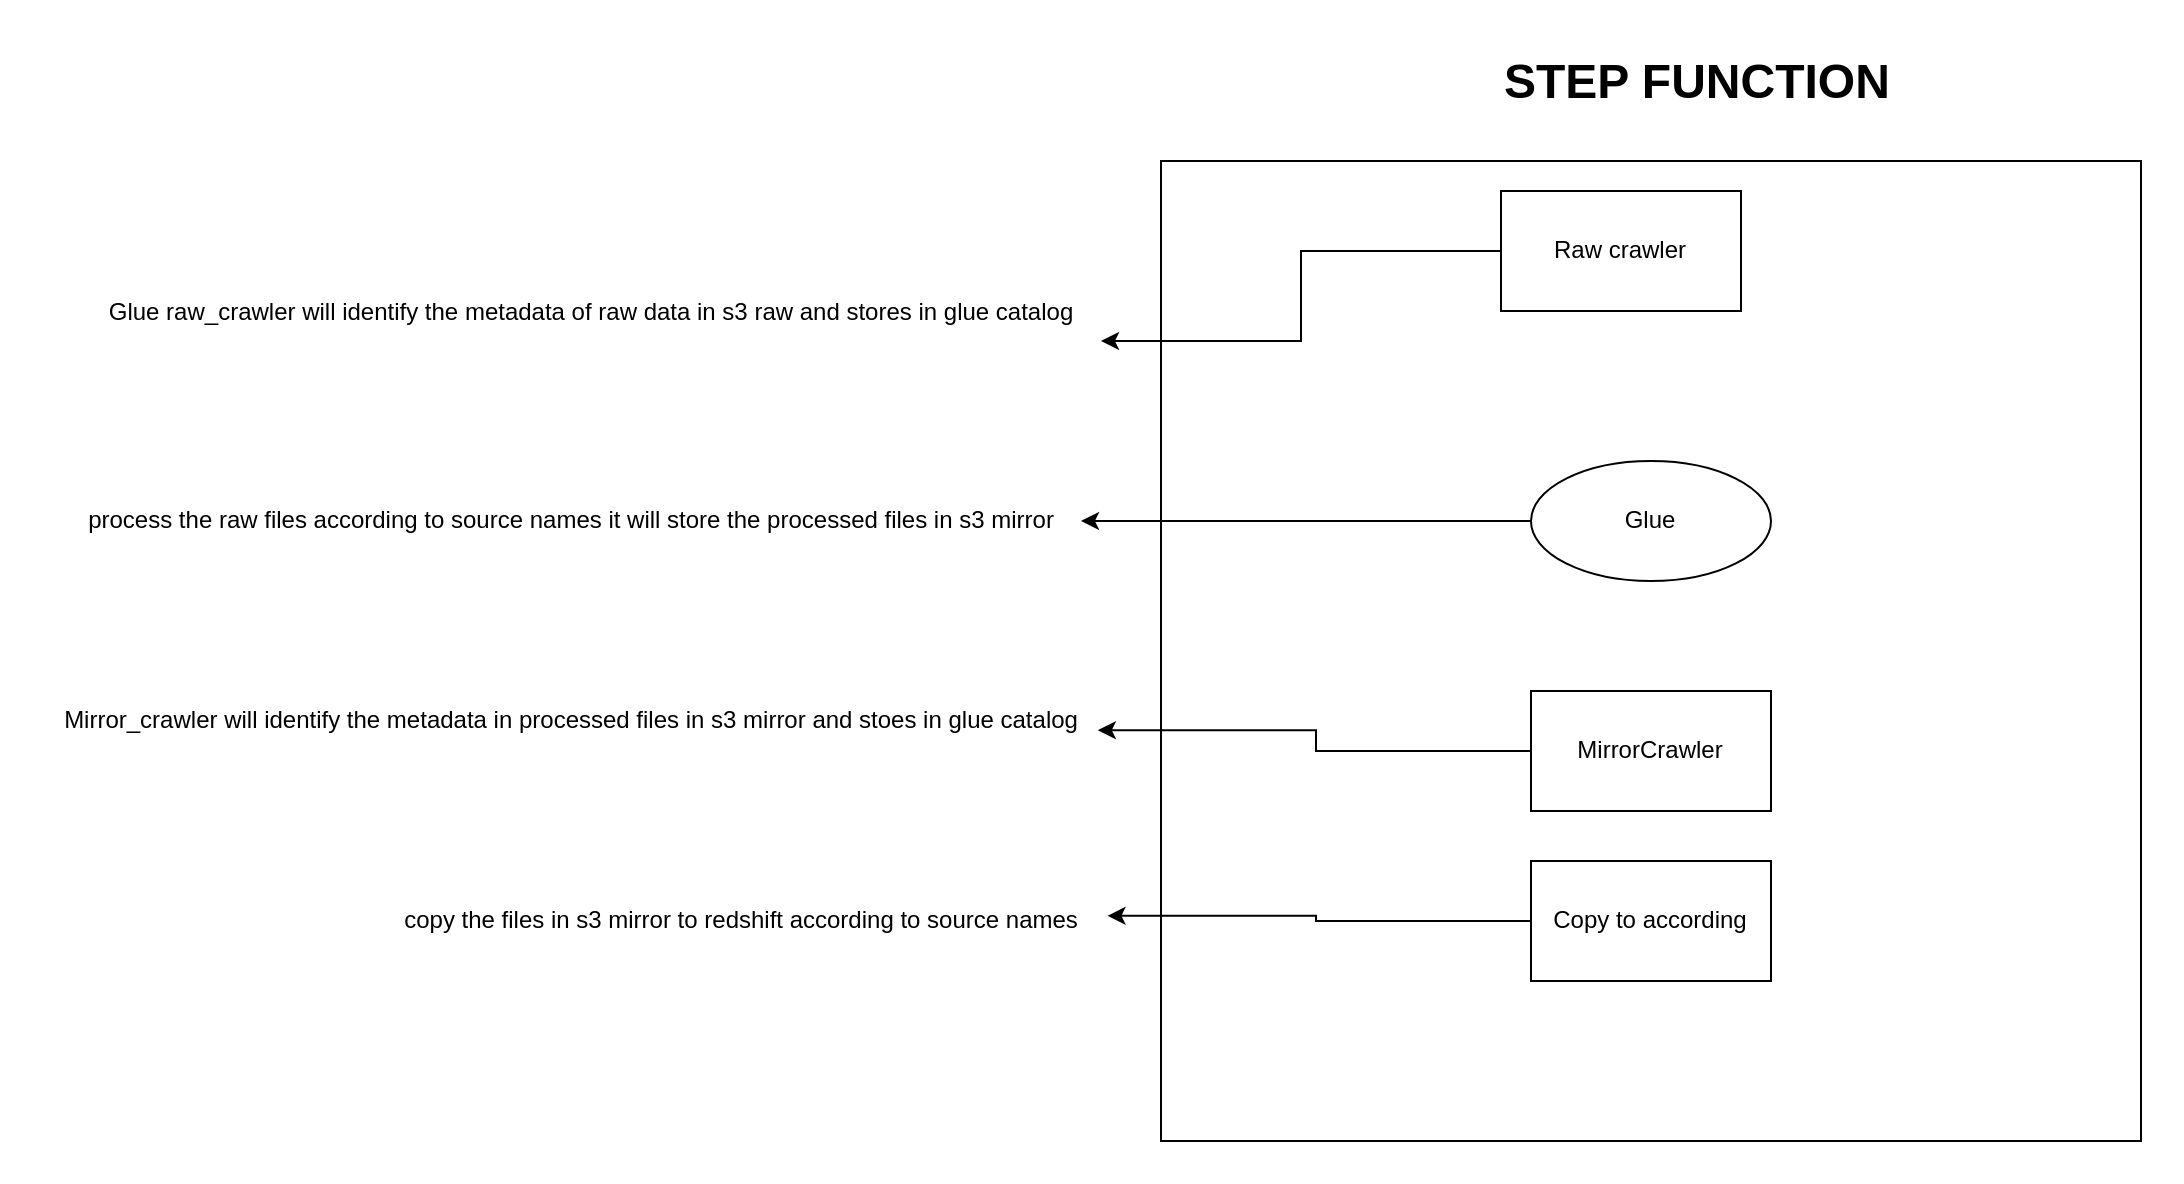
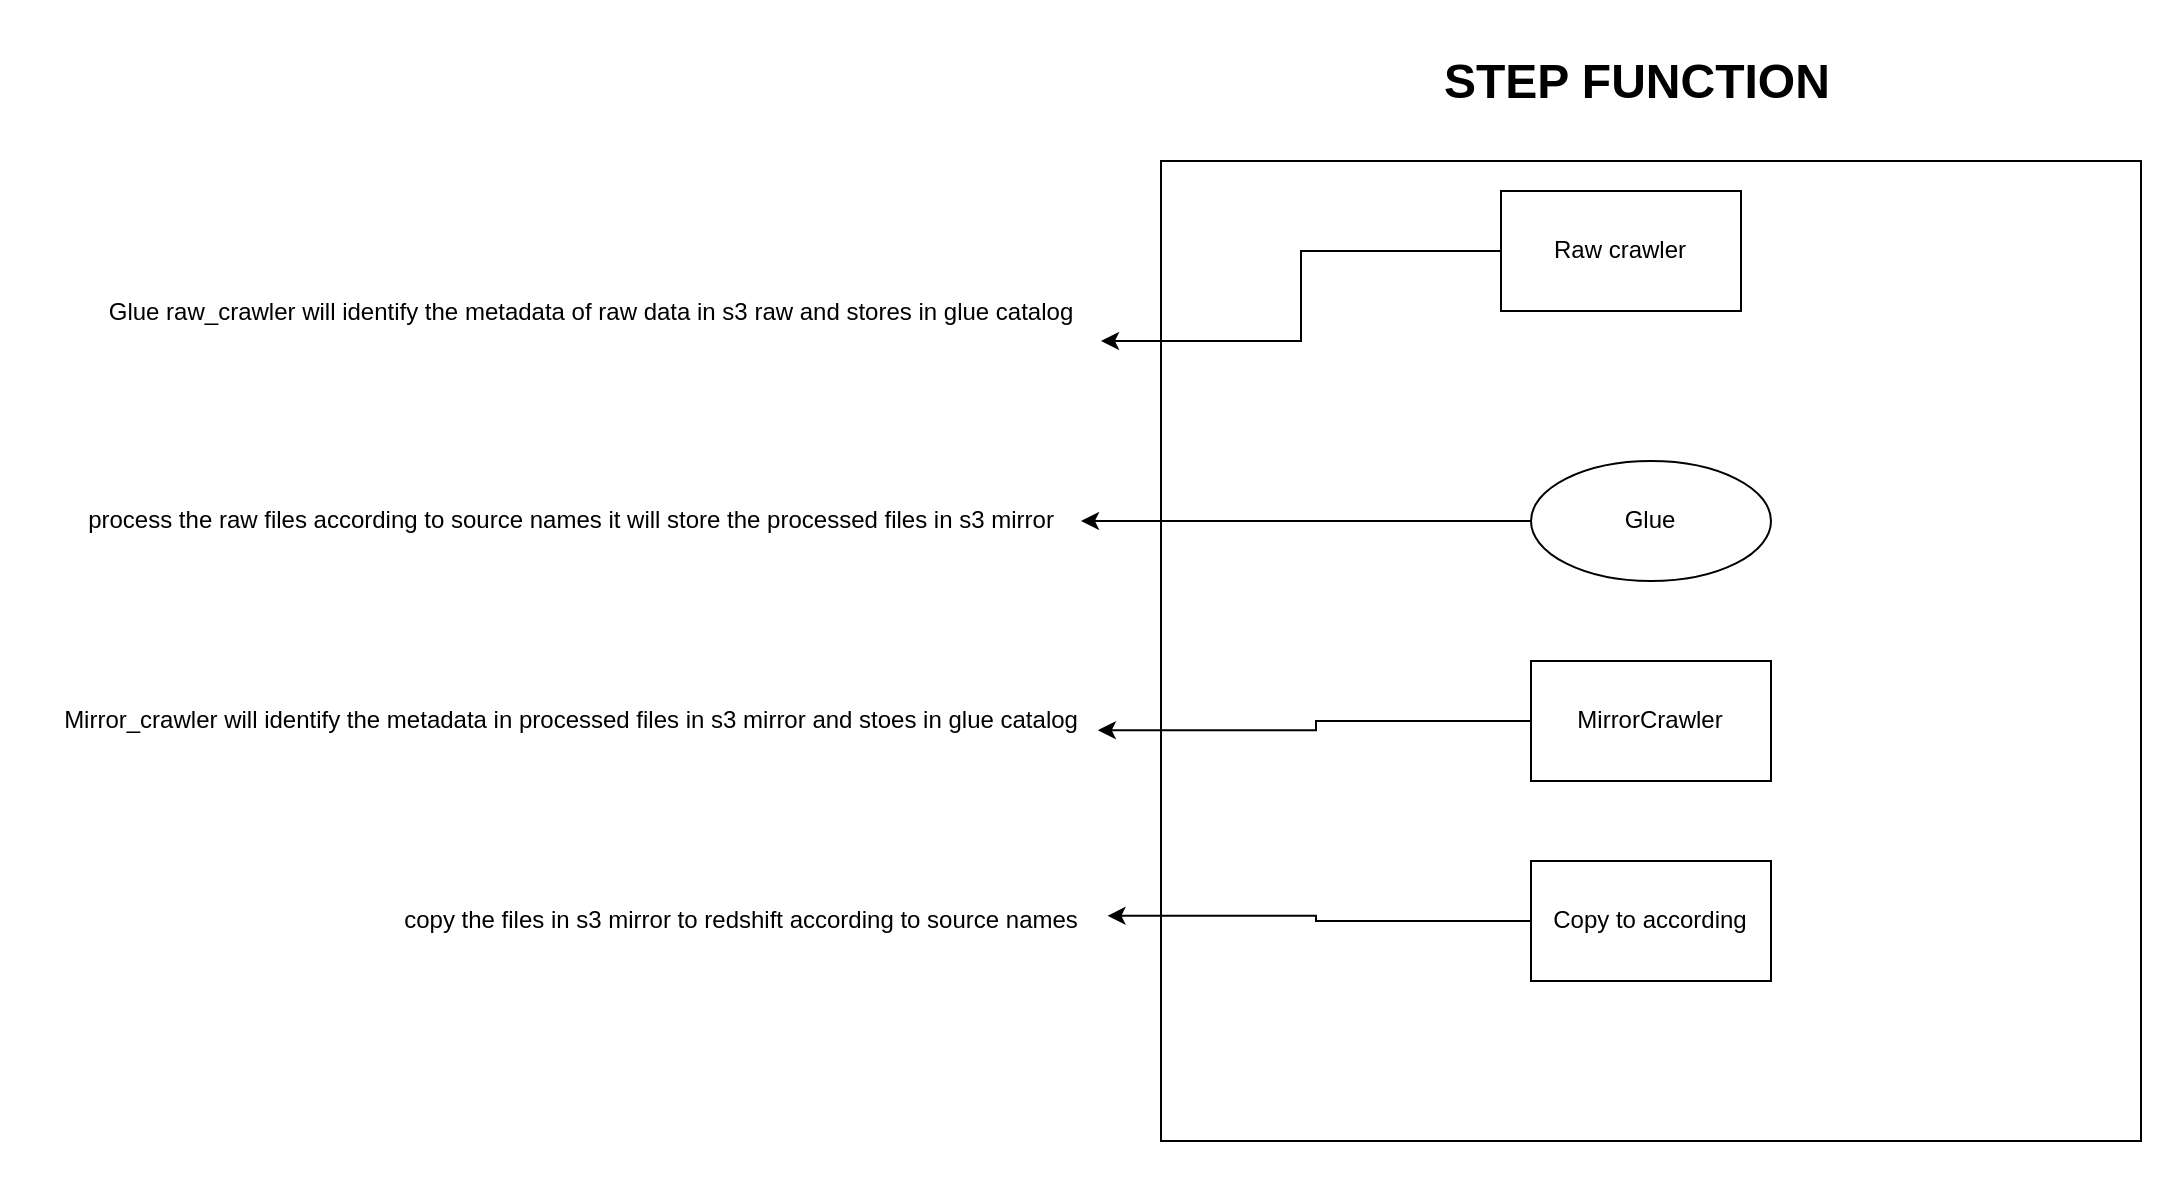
(1741, 91) -> (1681, 91)
(1651, 751) -> (1651, 721)
